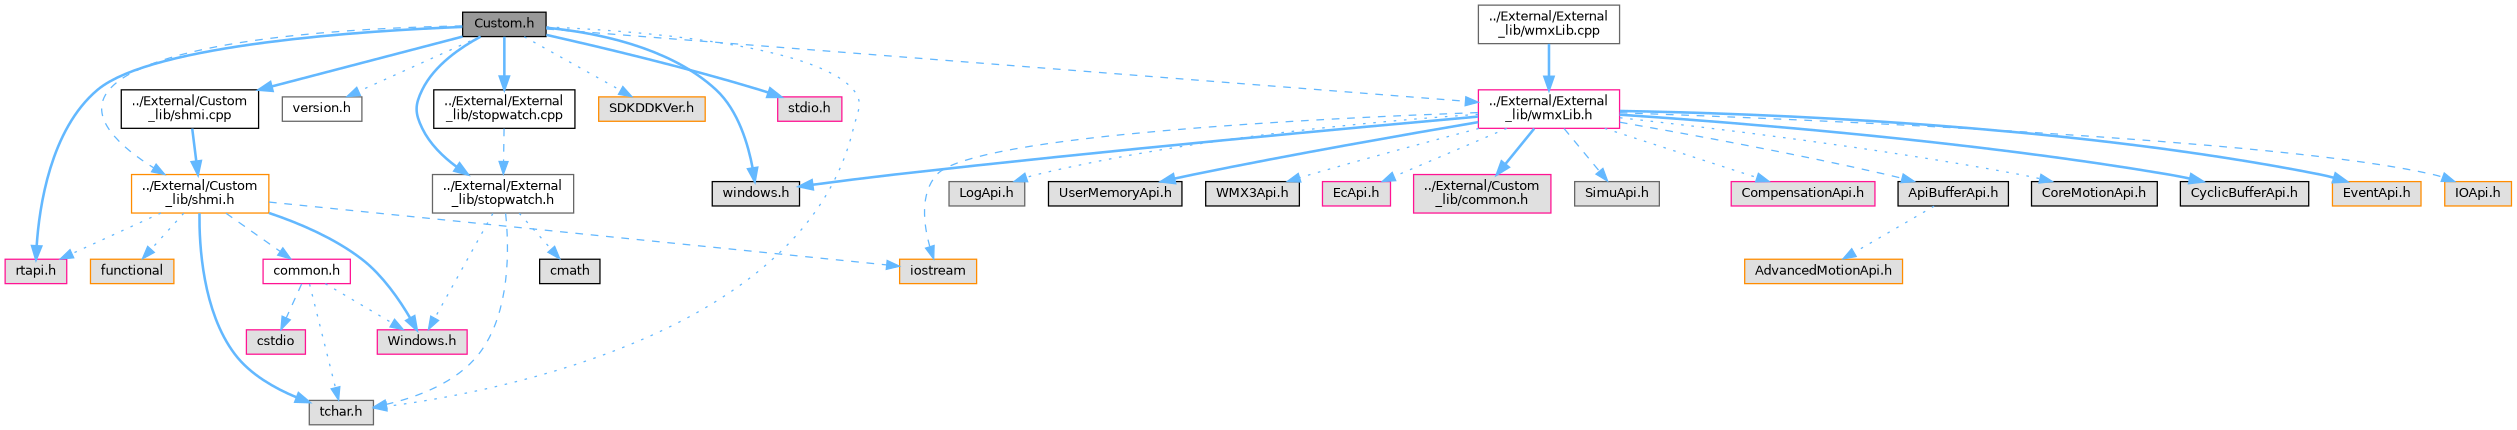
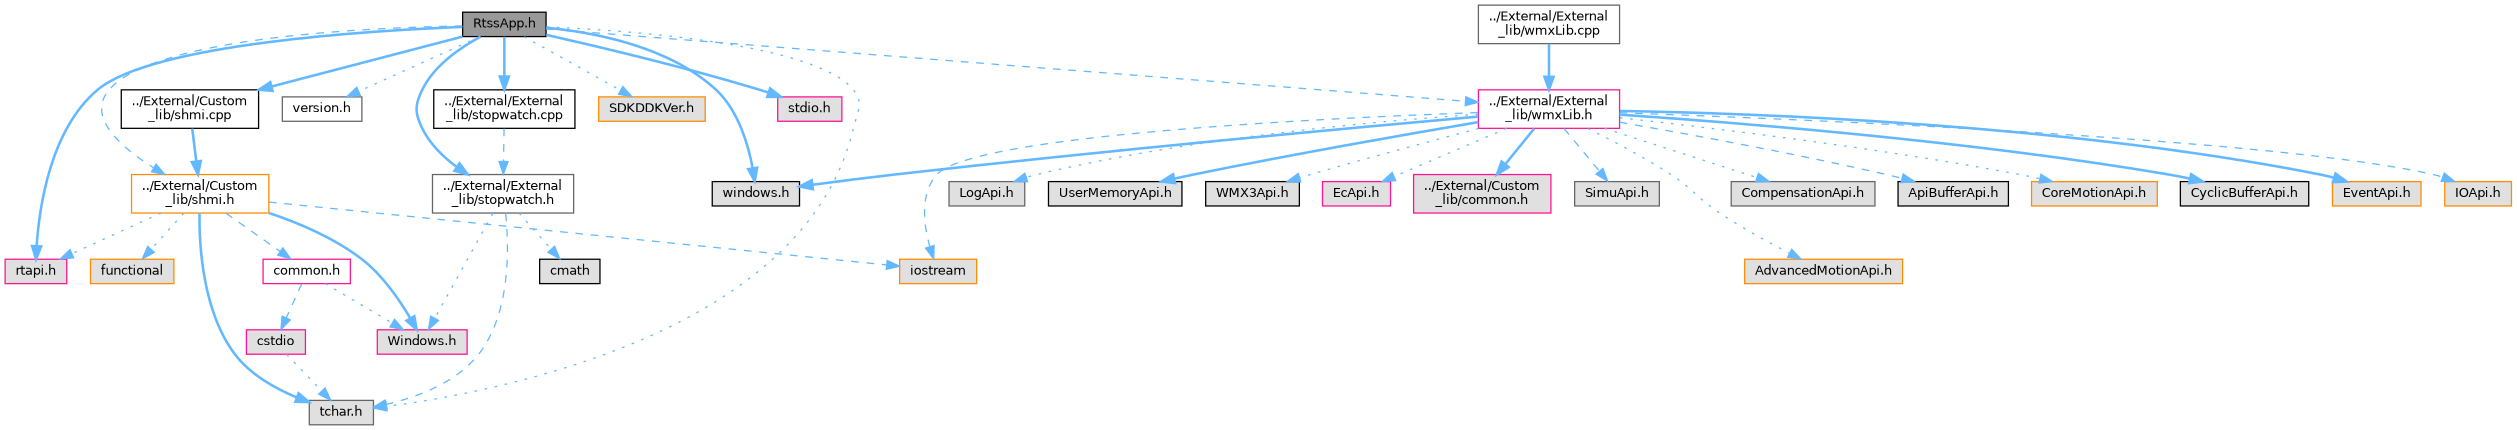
(504, 24) -> (504, 24)
(1803, 194) -> (1803, 194)
(2094, 194) -> (2094, 194)
(1894, 229) -> (1690, 189)
(322, 336) -> (304, 373)
